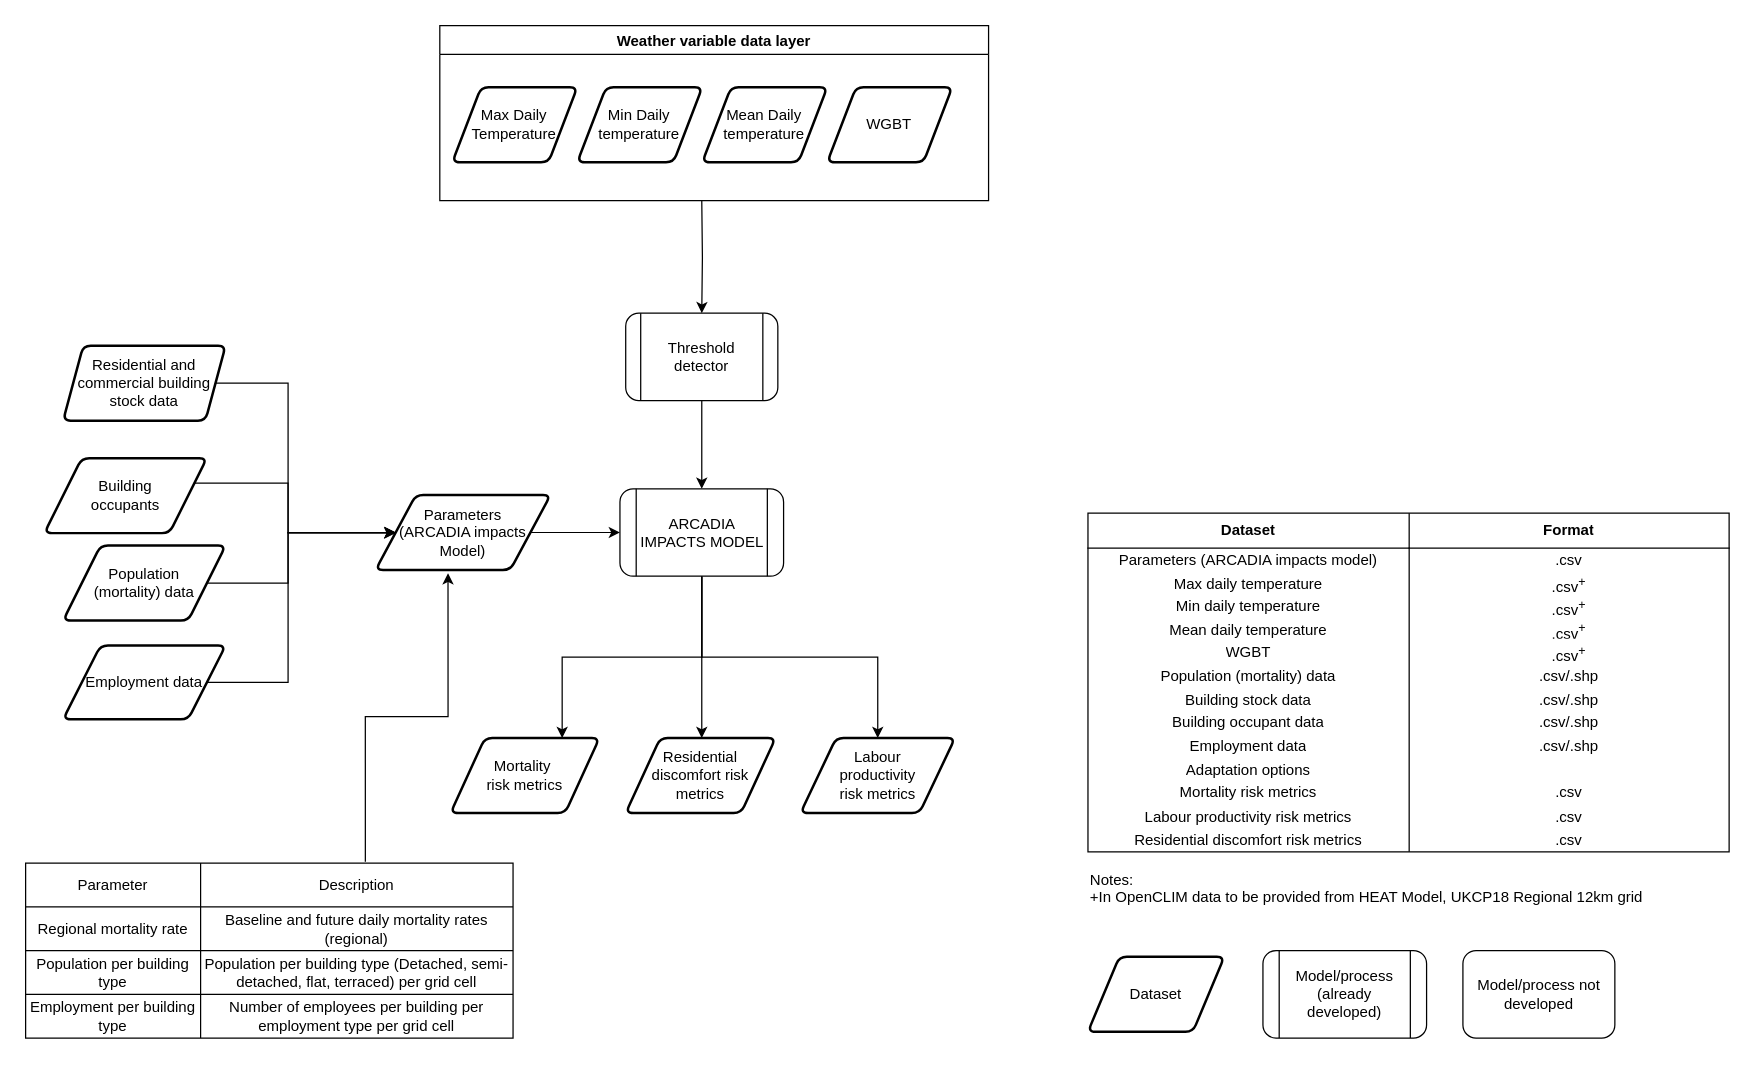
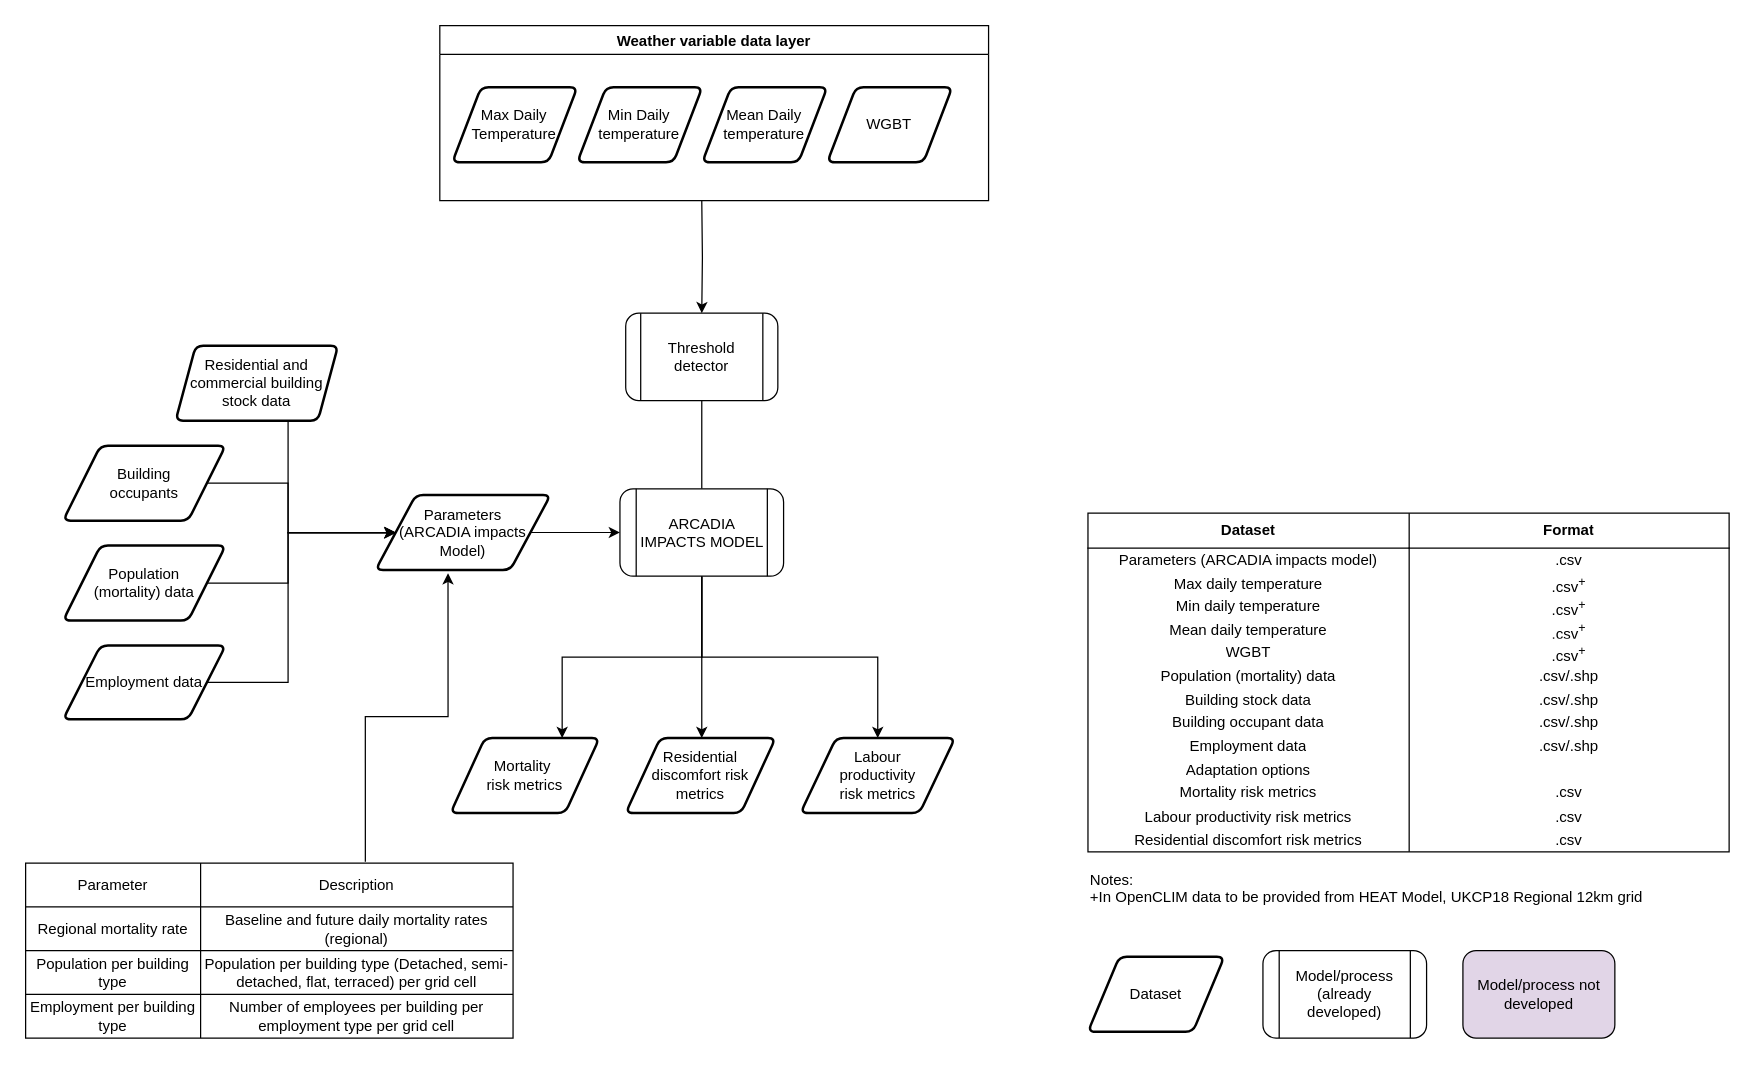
(144, 383) -> (257, 383)
(702, 479) -> (702, 482)
(126, 496) -> (144, 483)
(1539, 994) -> (1539, 994)
